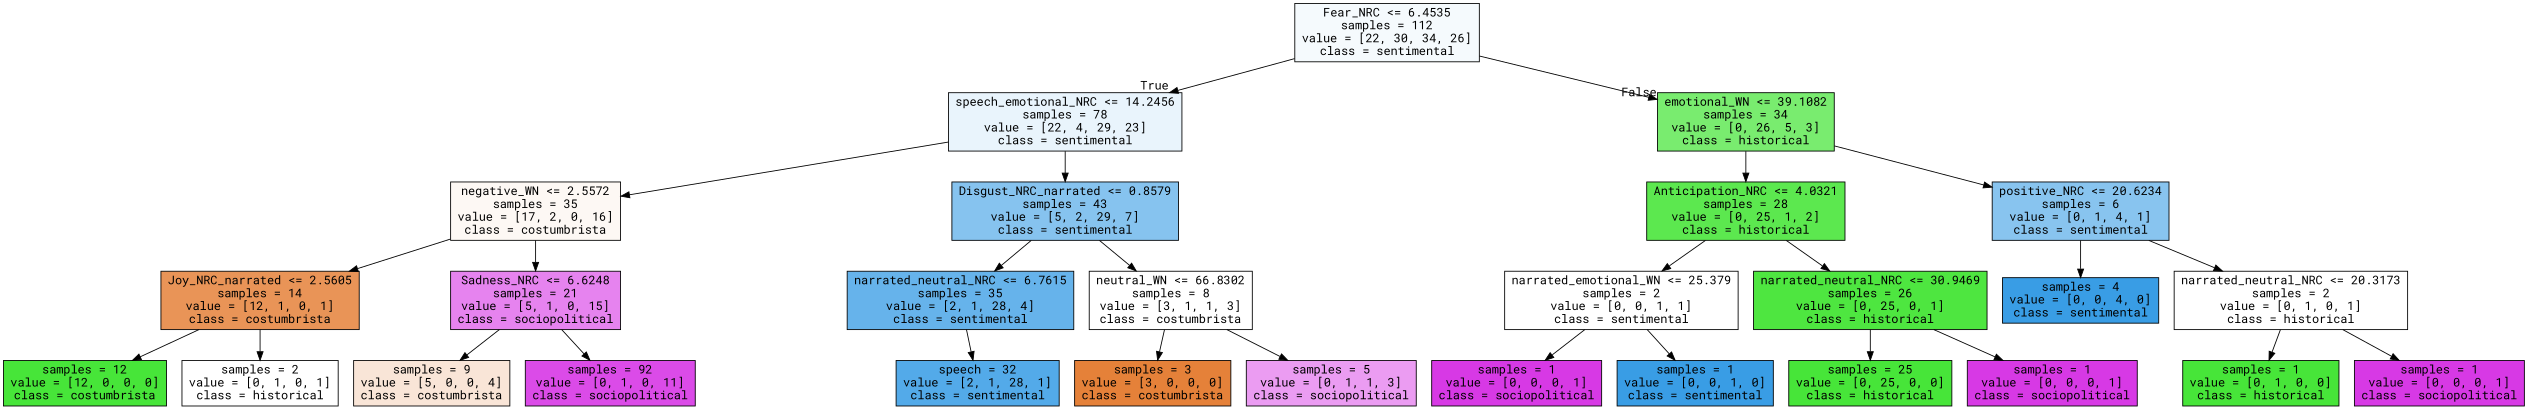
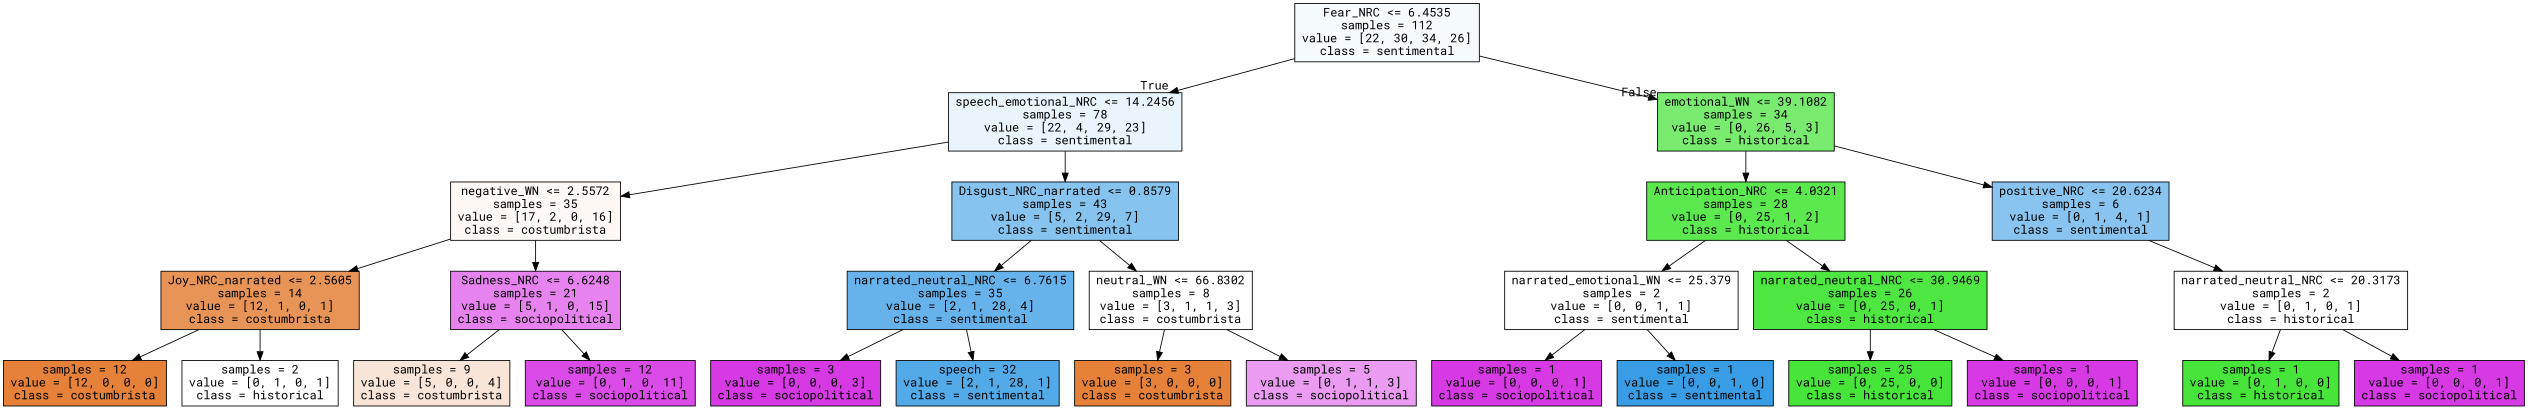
(2081, 300) -> none
(85, 383) -> (85, 383)
(610, 383) -> (610, 383)
none -> (796, 383)
